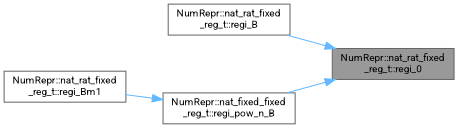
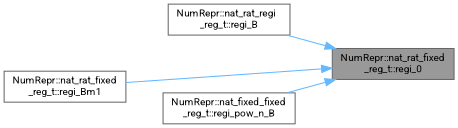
(229, 20) -> (229, 20)
(139, 96) -> (224, 76)
